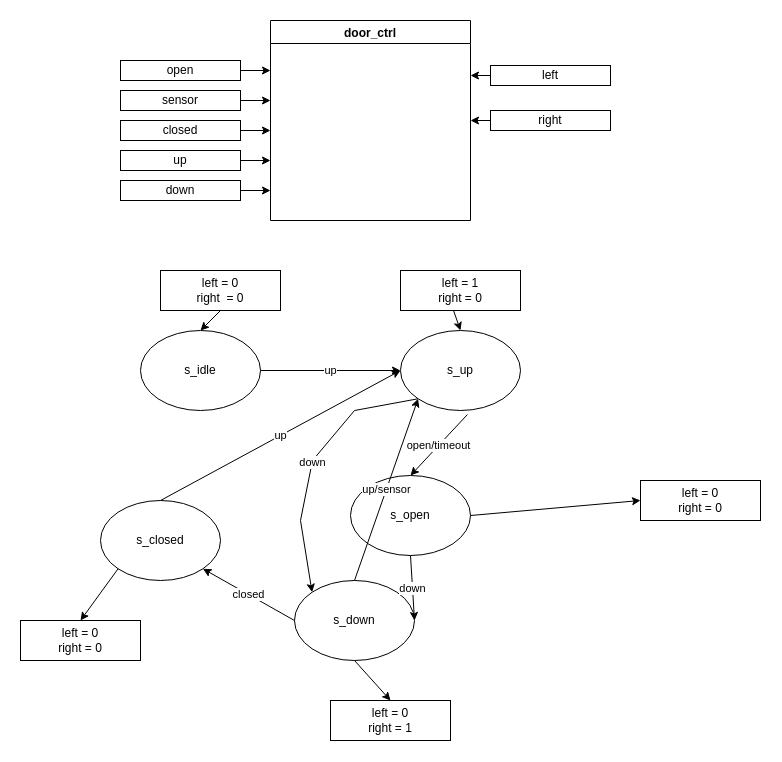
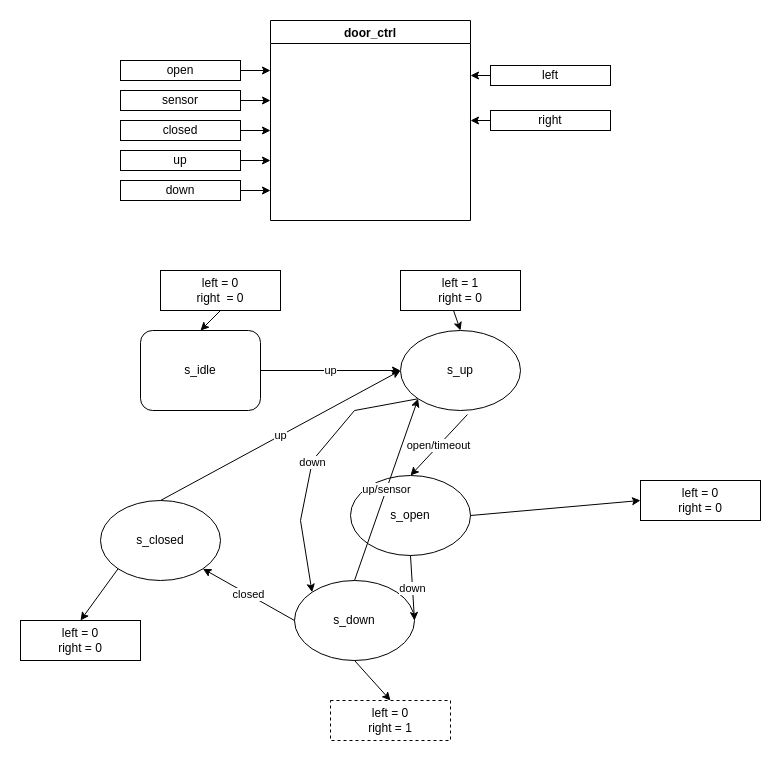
(201, 371) -> (201, 371)
(391, 721) -> (391, 721)
